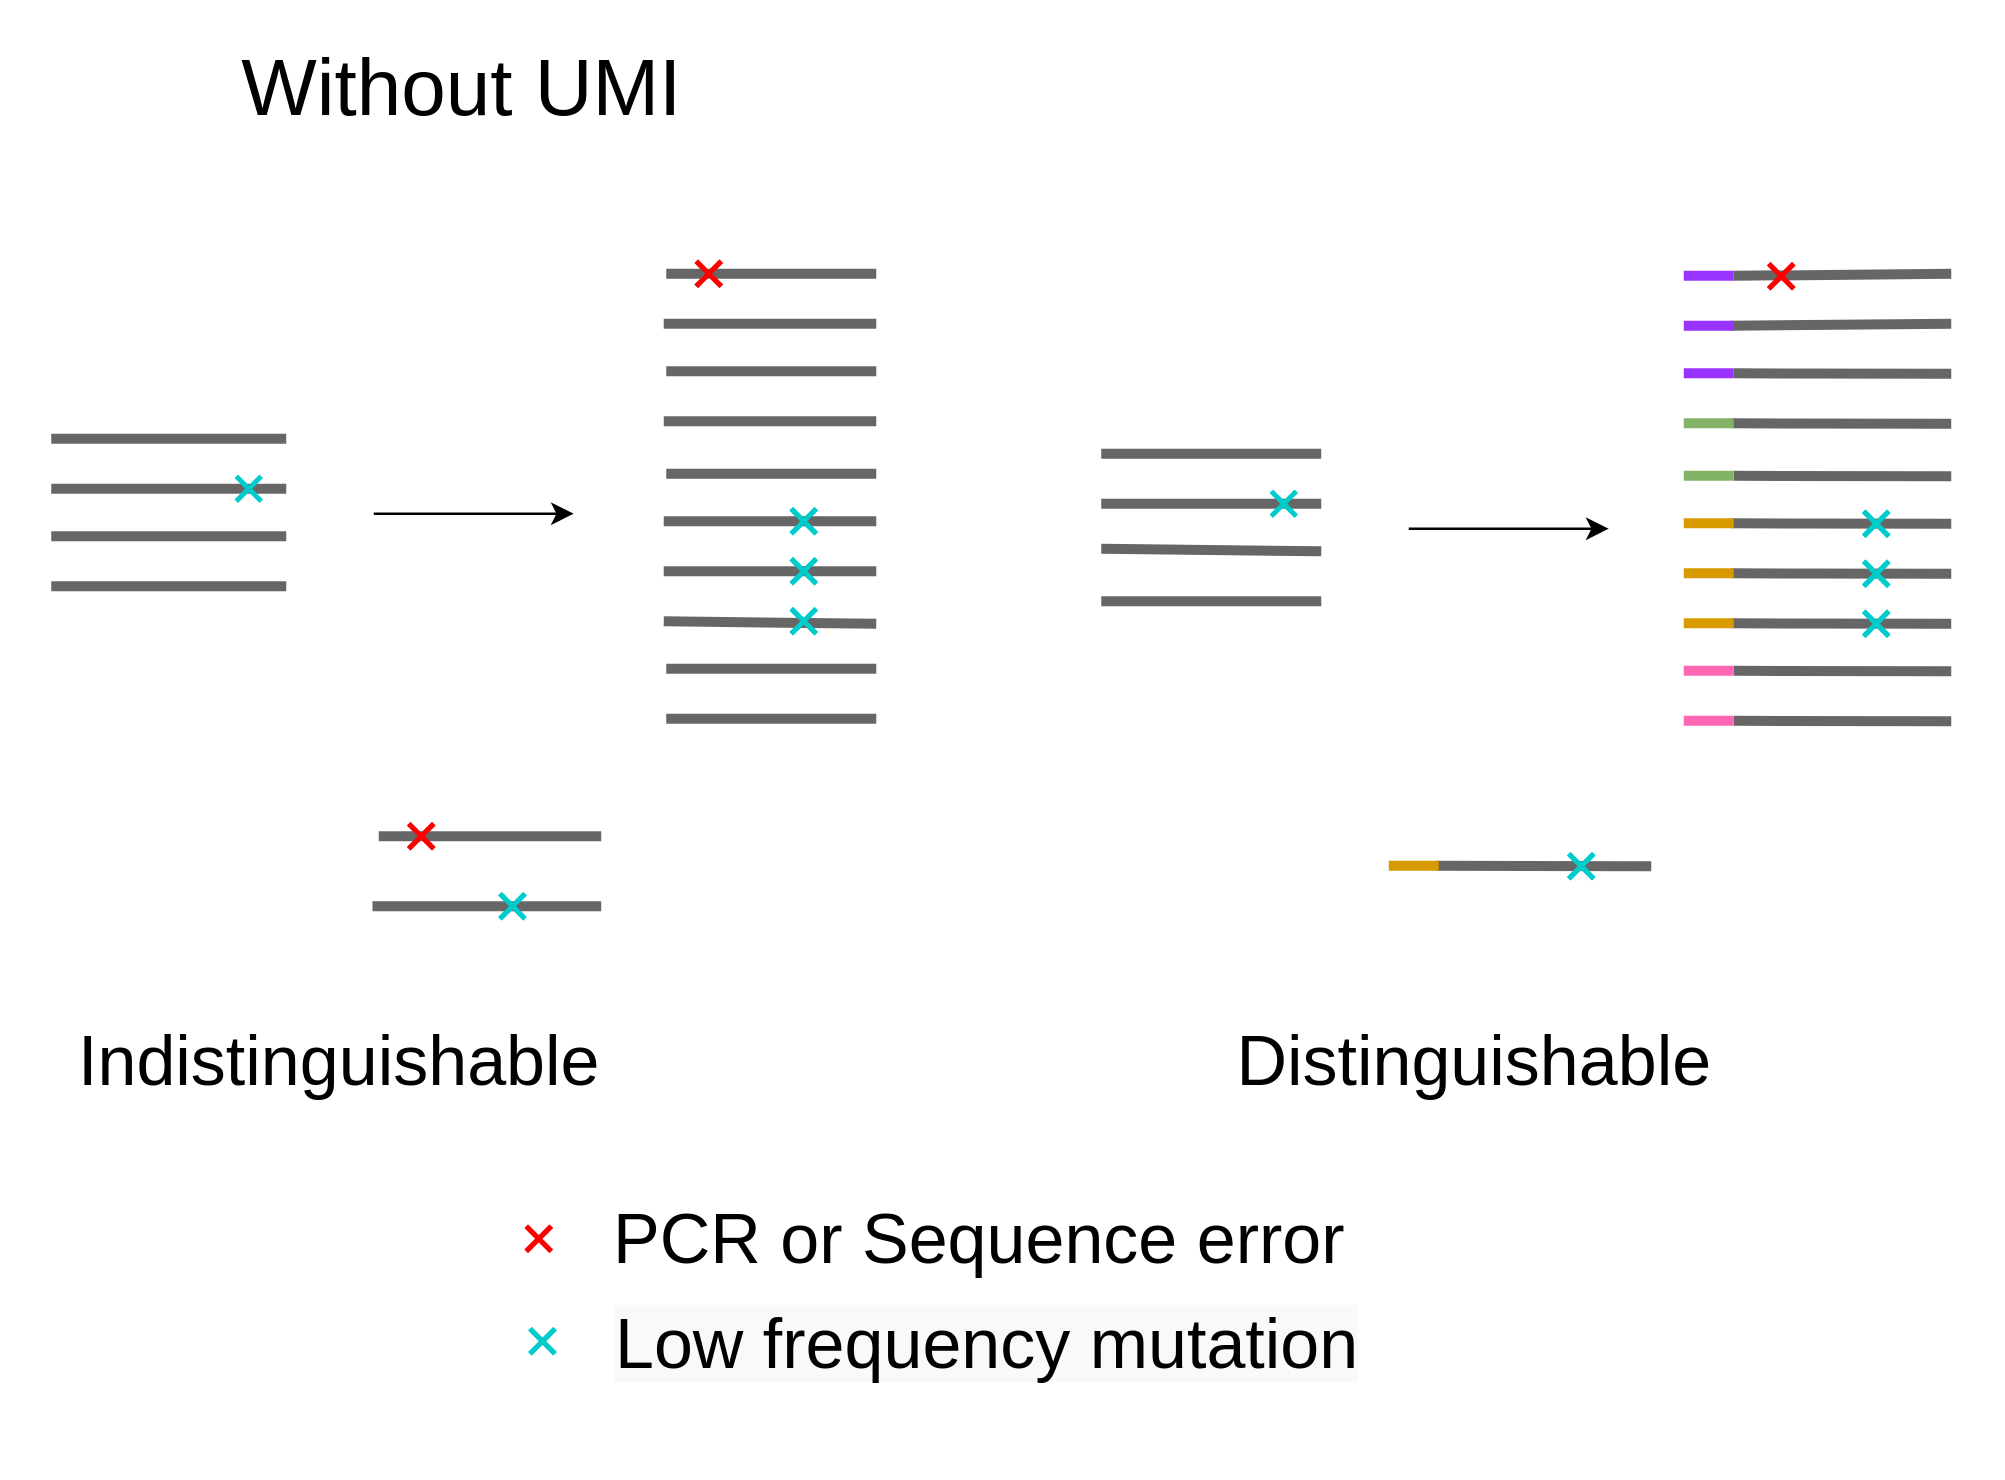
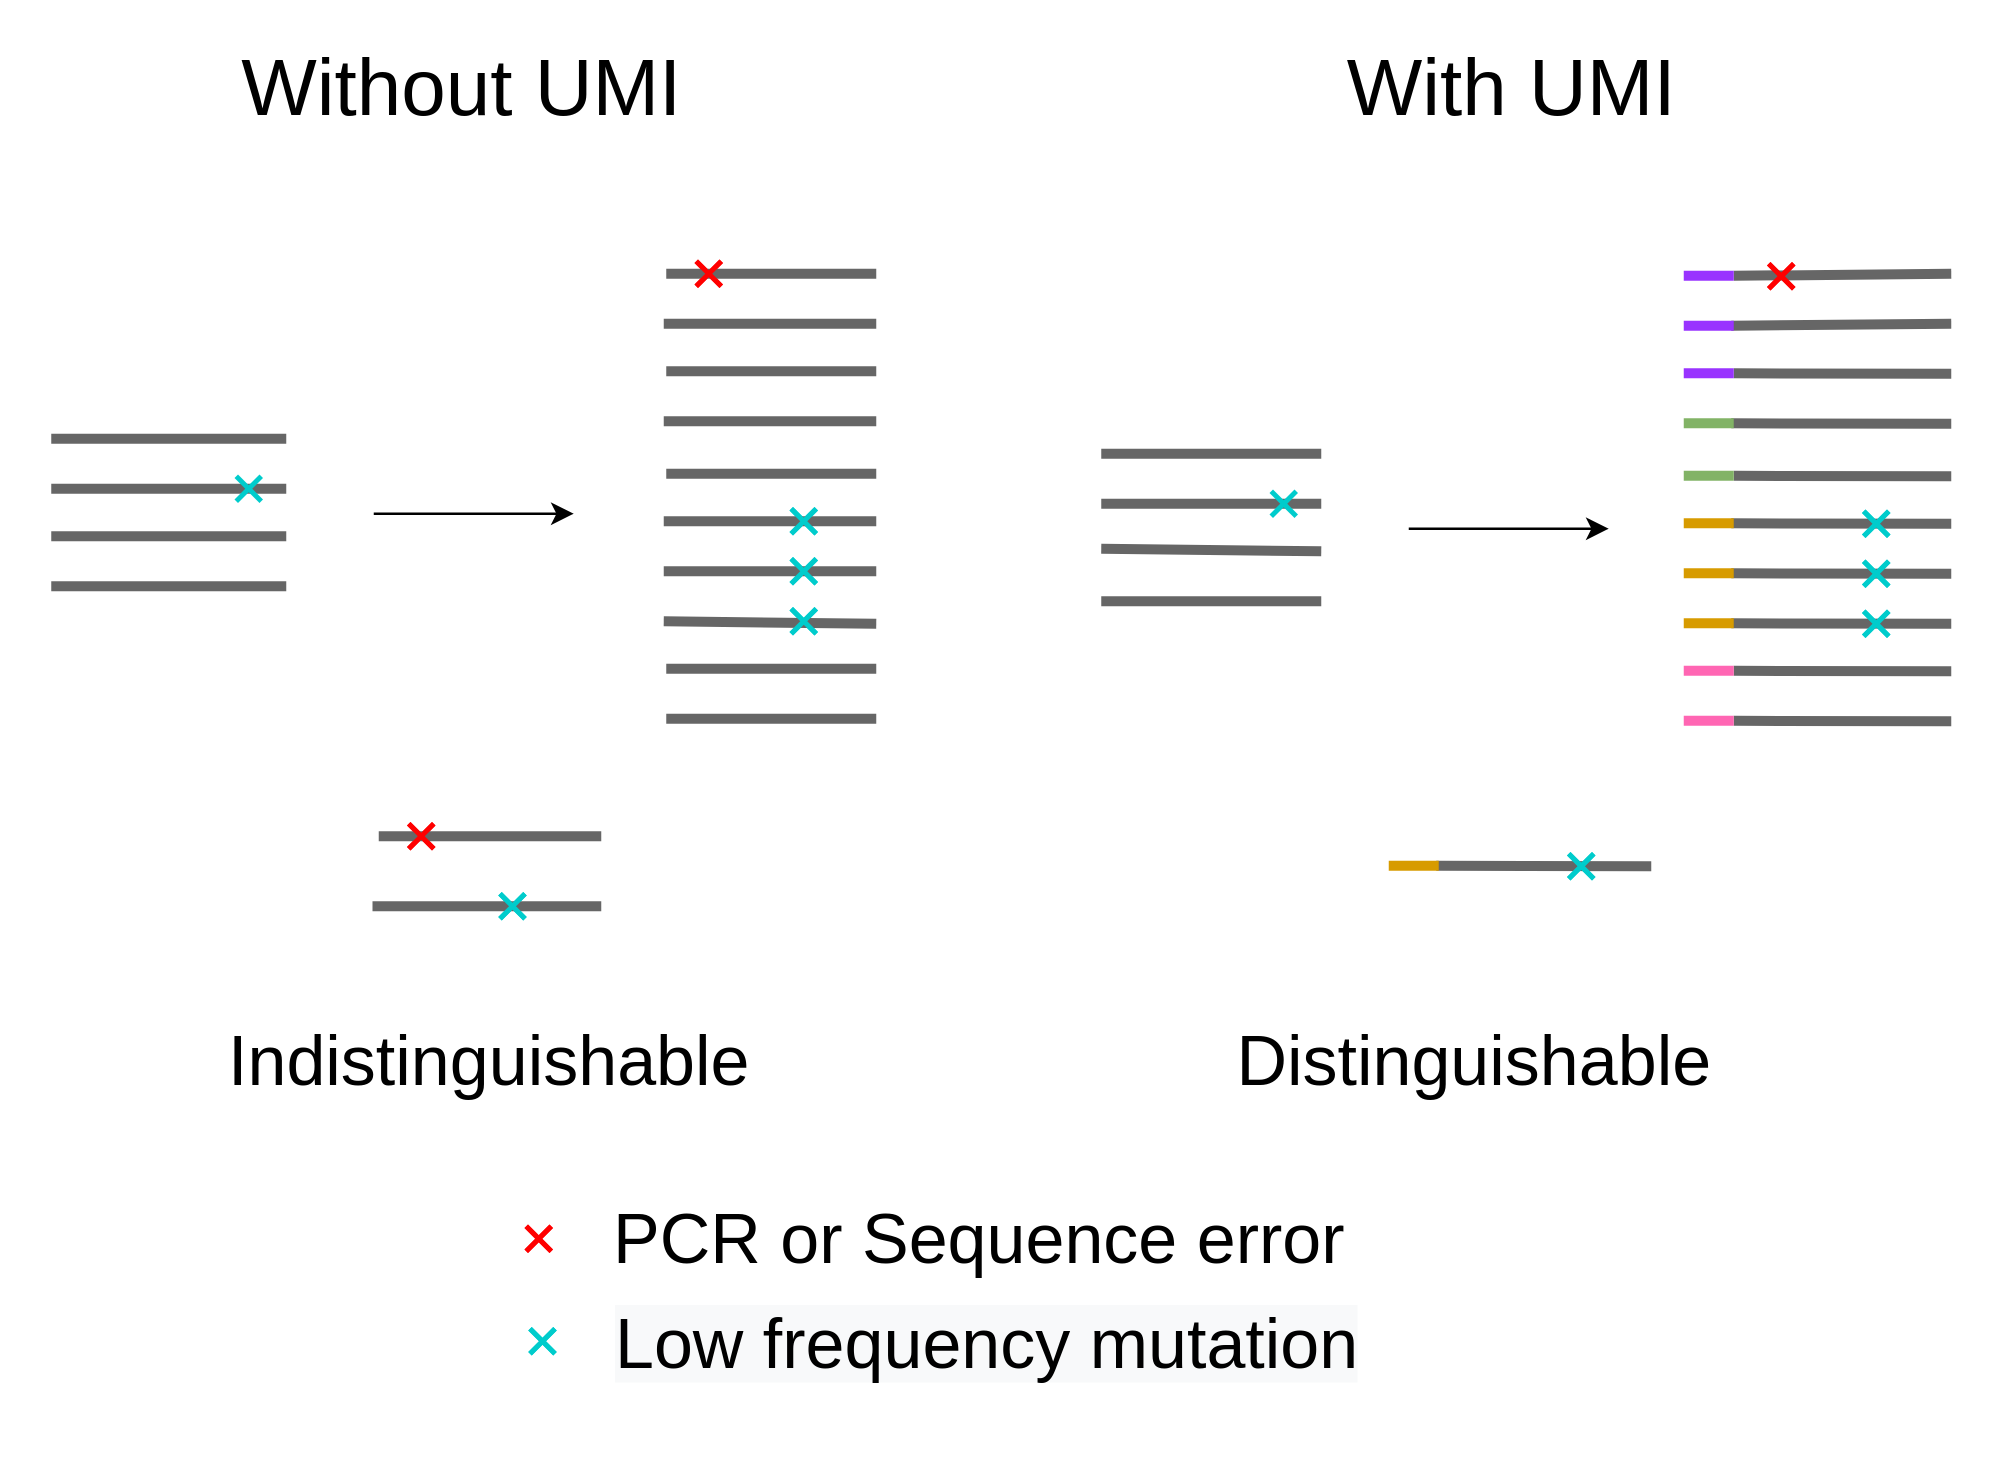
none -> (1511, 89)
(339, 1061) -> (489, 1061)
